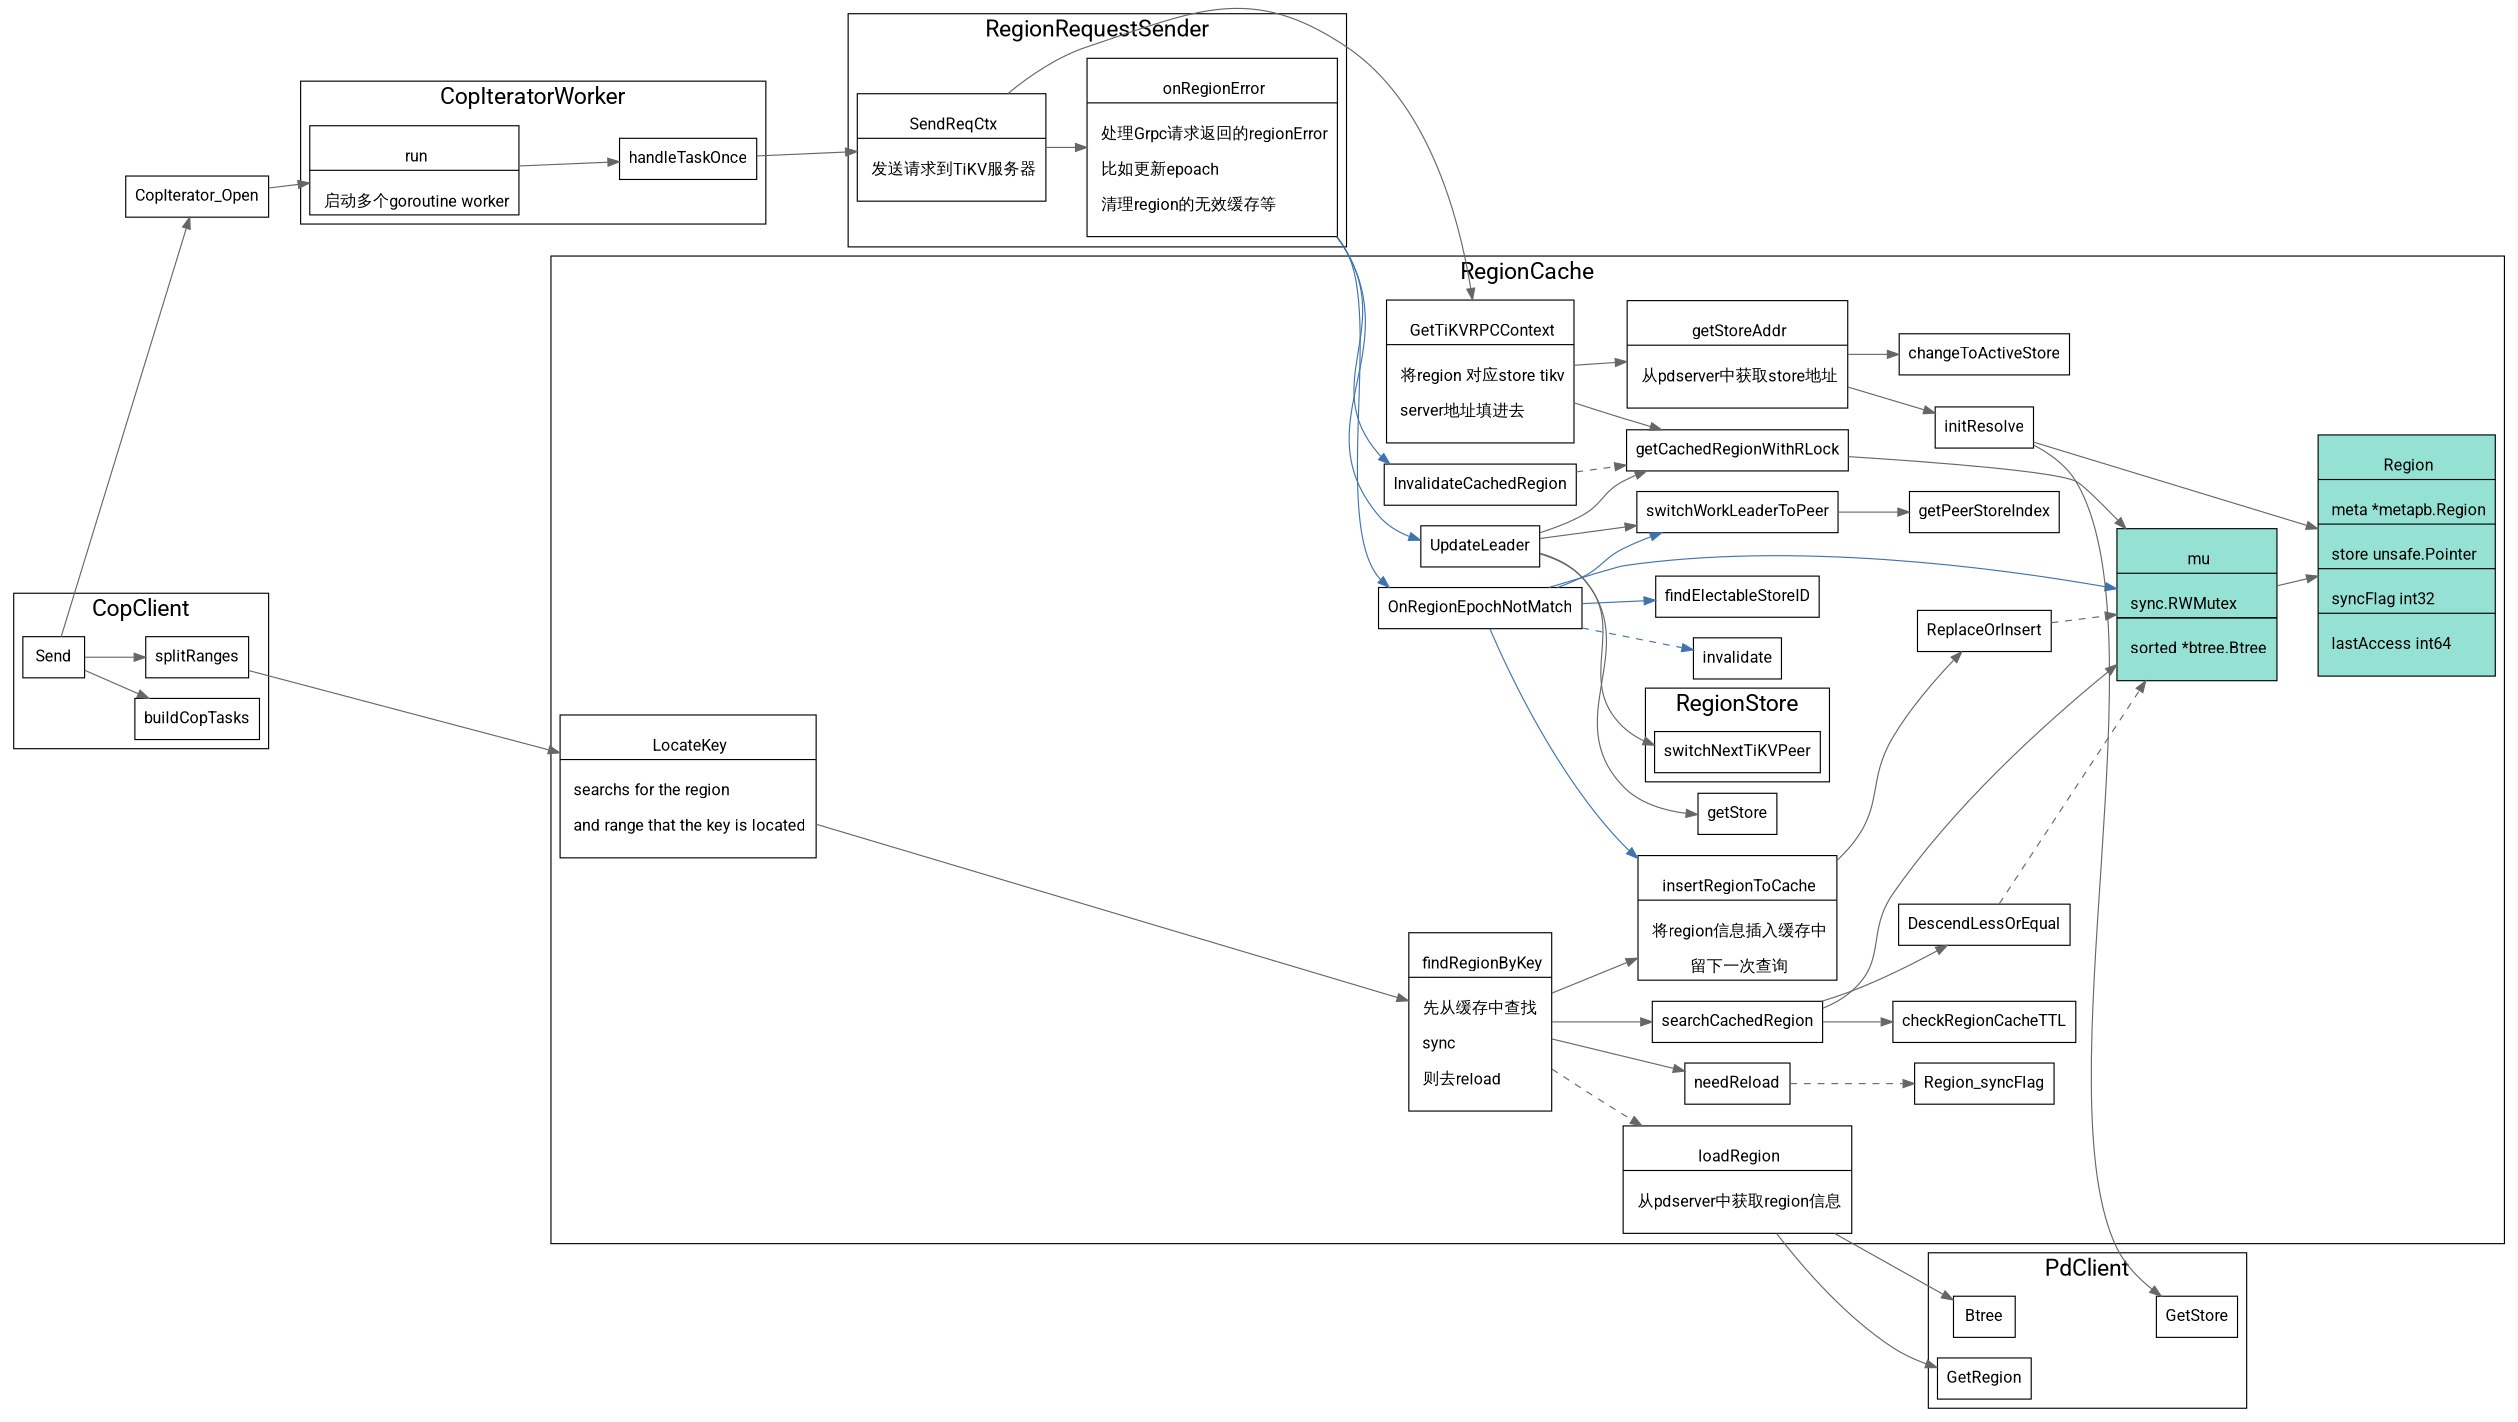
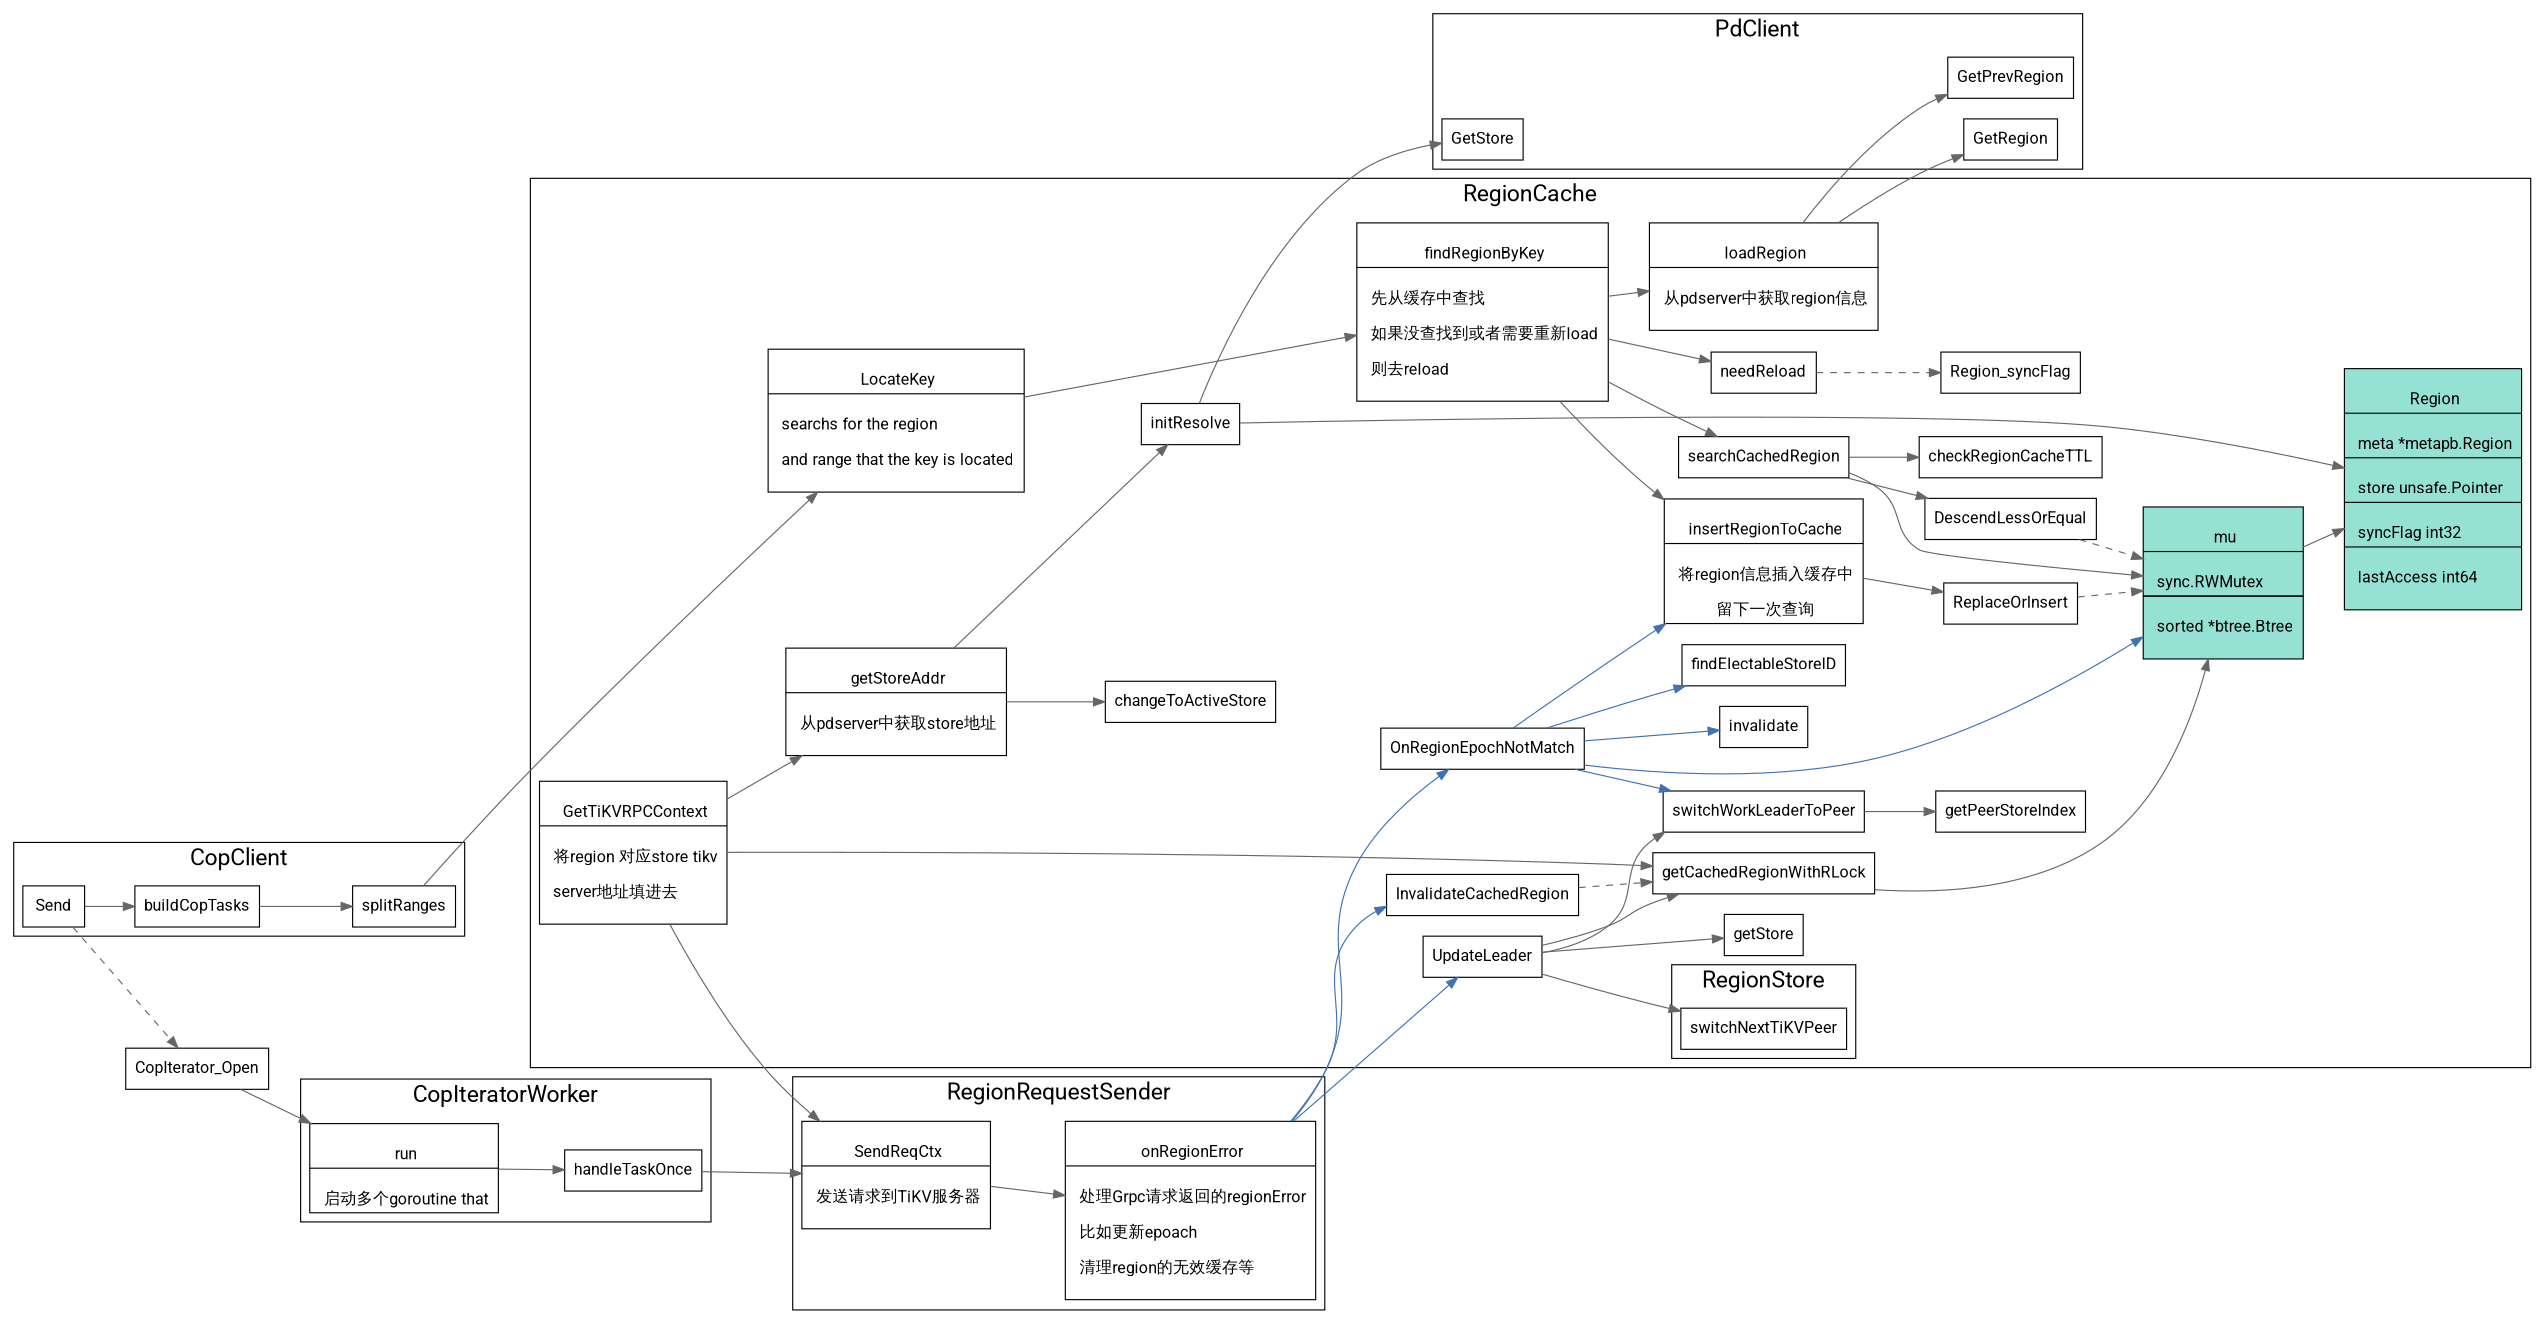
(1309, 25) -> (732, 1026)
(414, 201) -> (404, 1199)
(124, 433) -> (122, 983)
(1632, 638) -> (1646, 736)
(109, 657) -> (300, 906)
(1437, 1044) -> (1483, 334)
(1592, 1095) -> (1623, 294)
(1984, 1317) -> (2011, 78)
